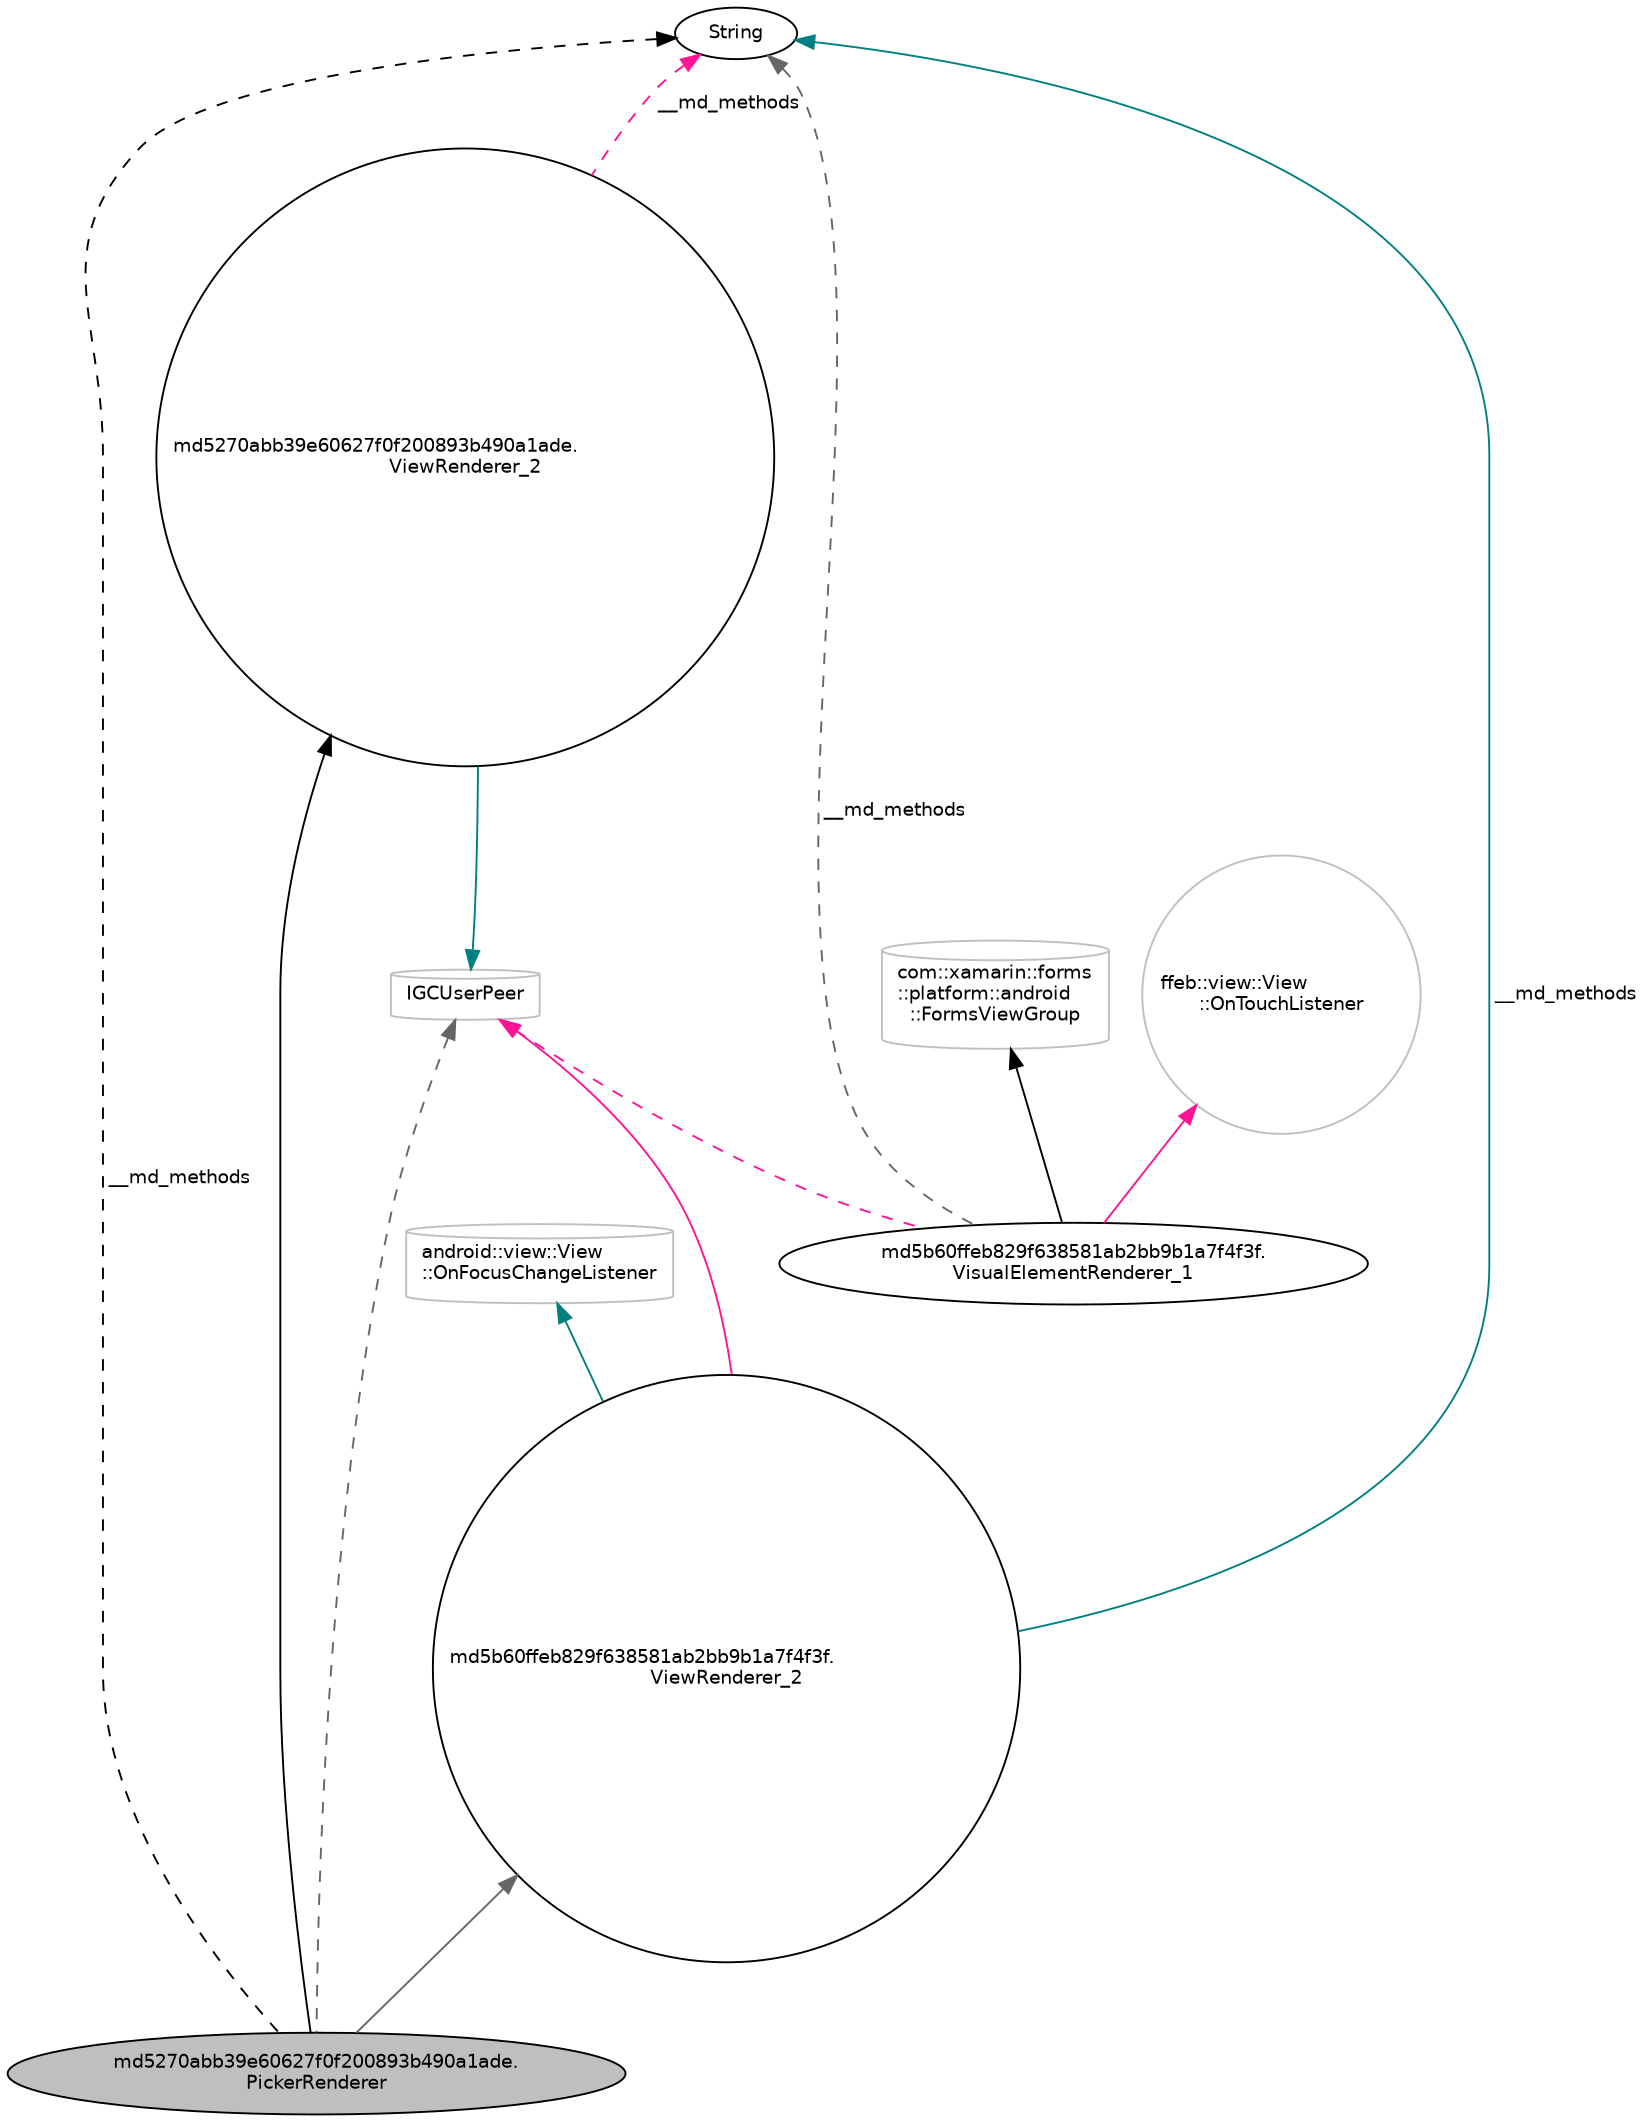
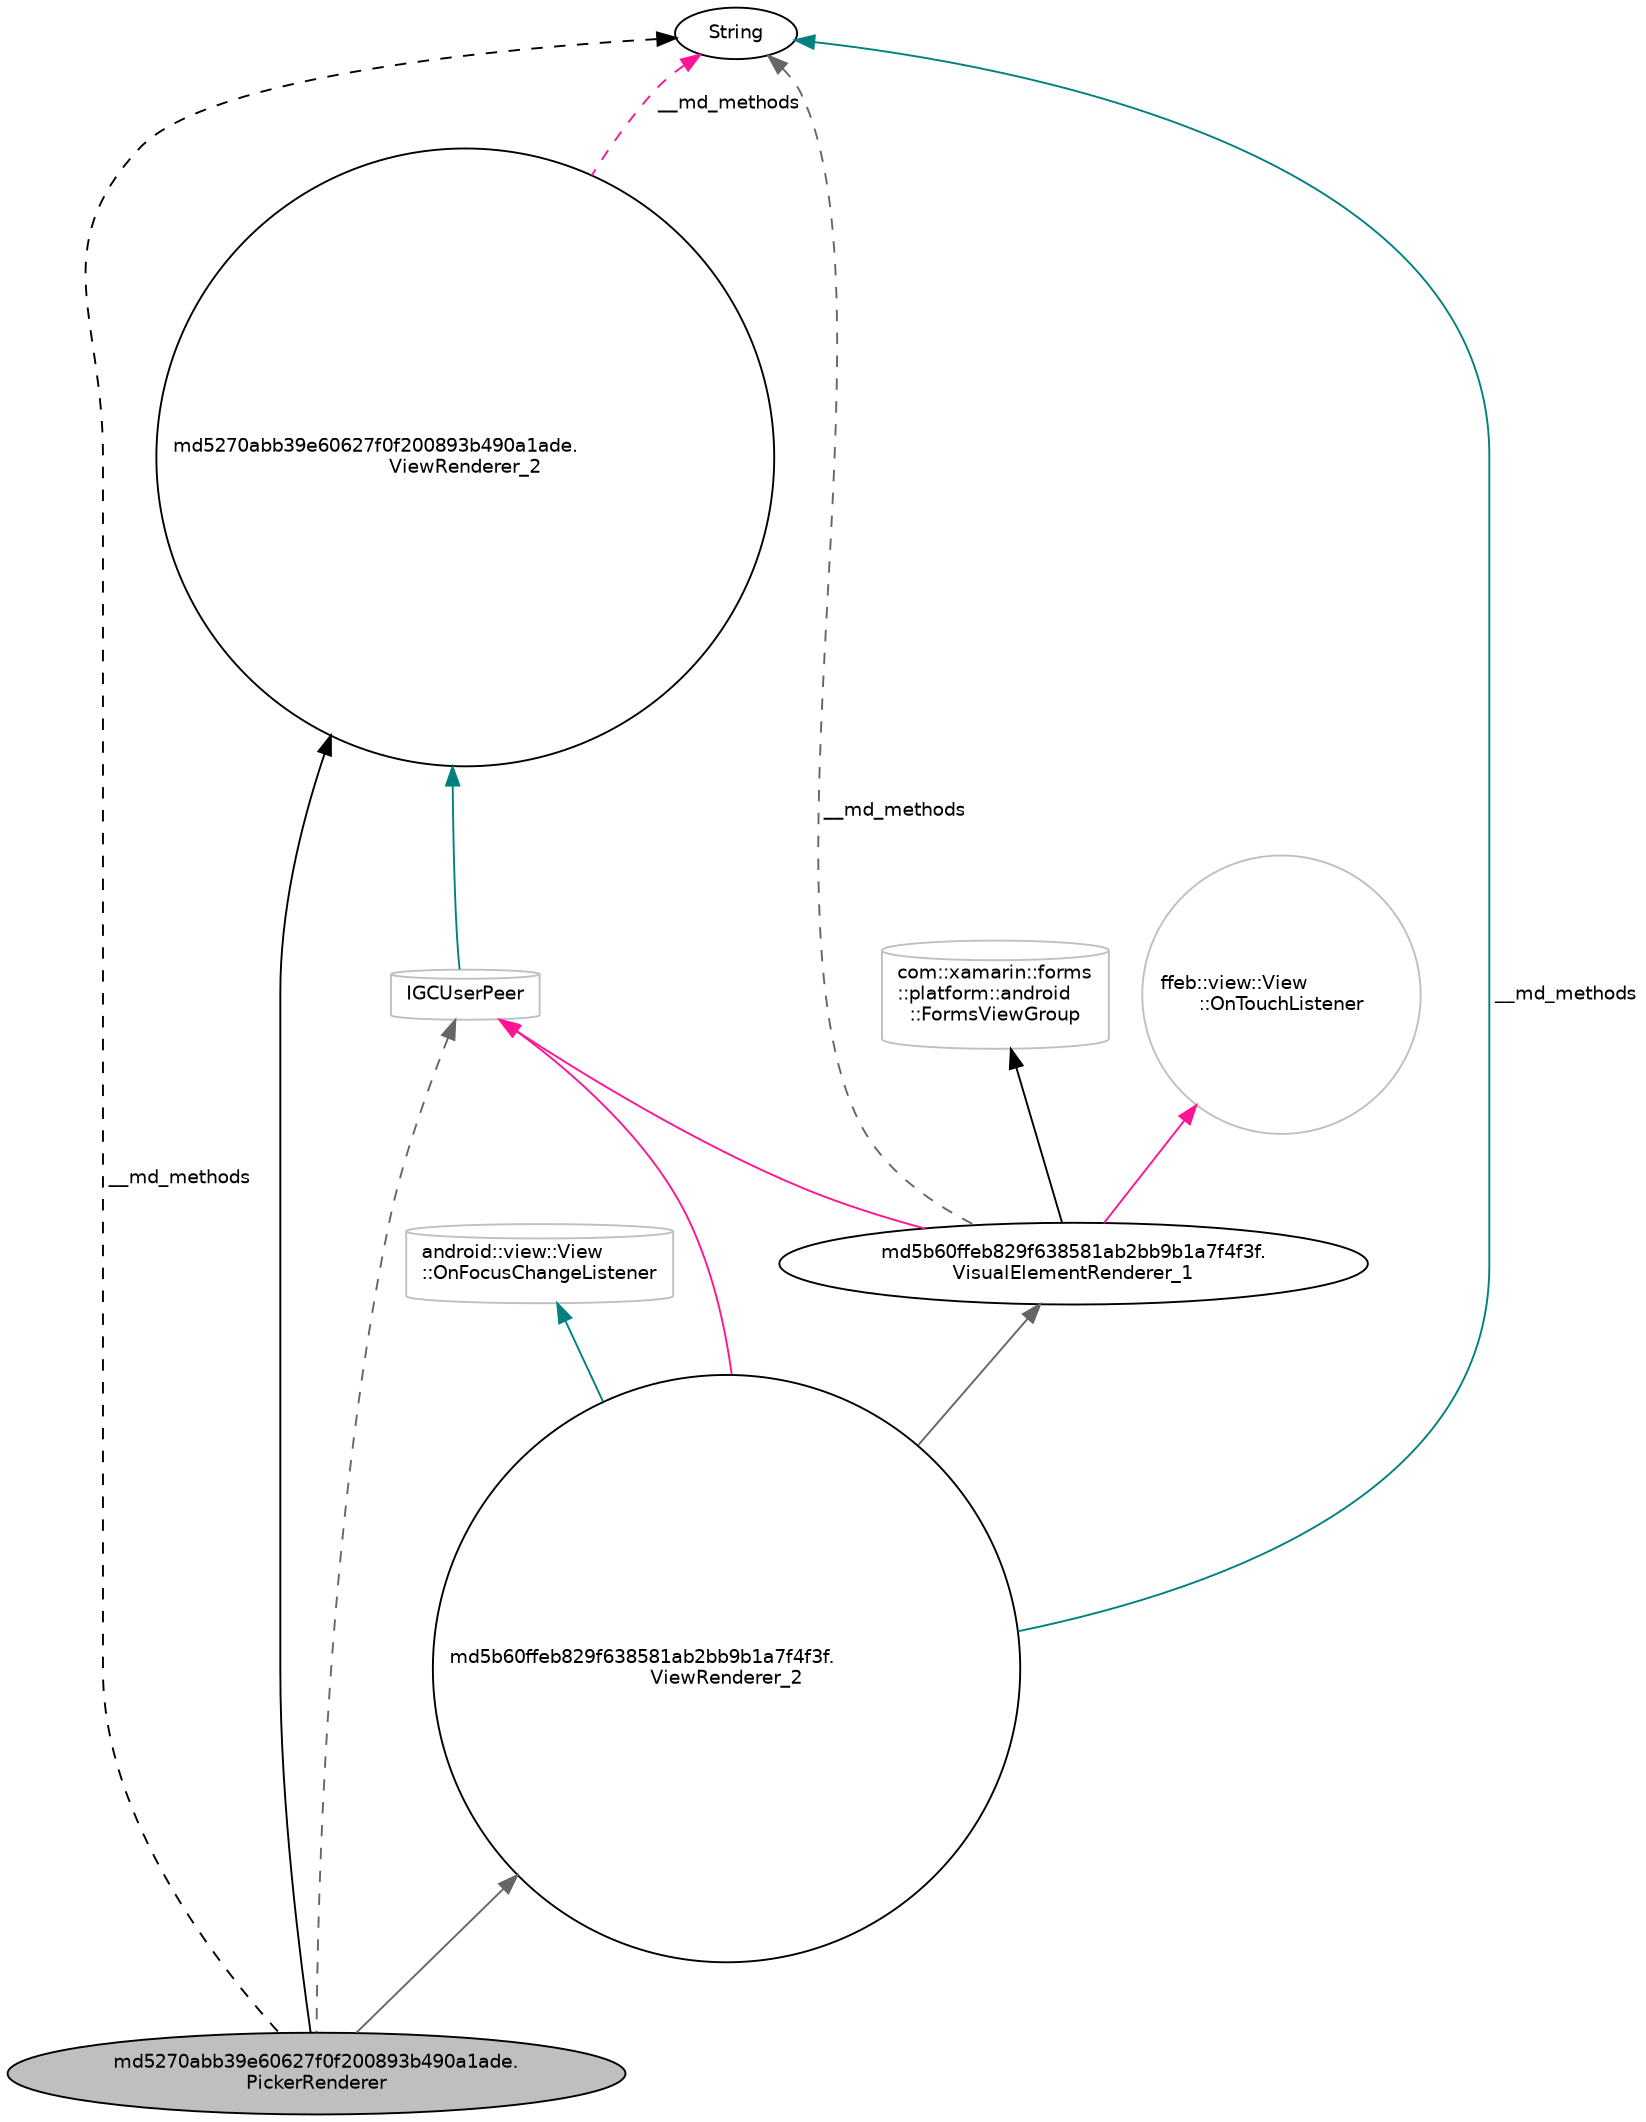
(477, 858) -> (455, 878)
(712, 1146) -> (712, 1146)
none -> (973, 1382)
